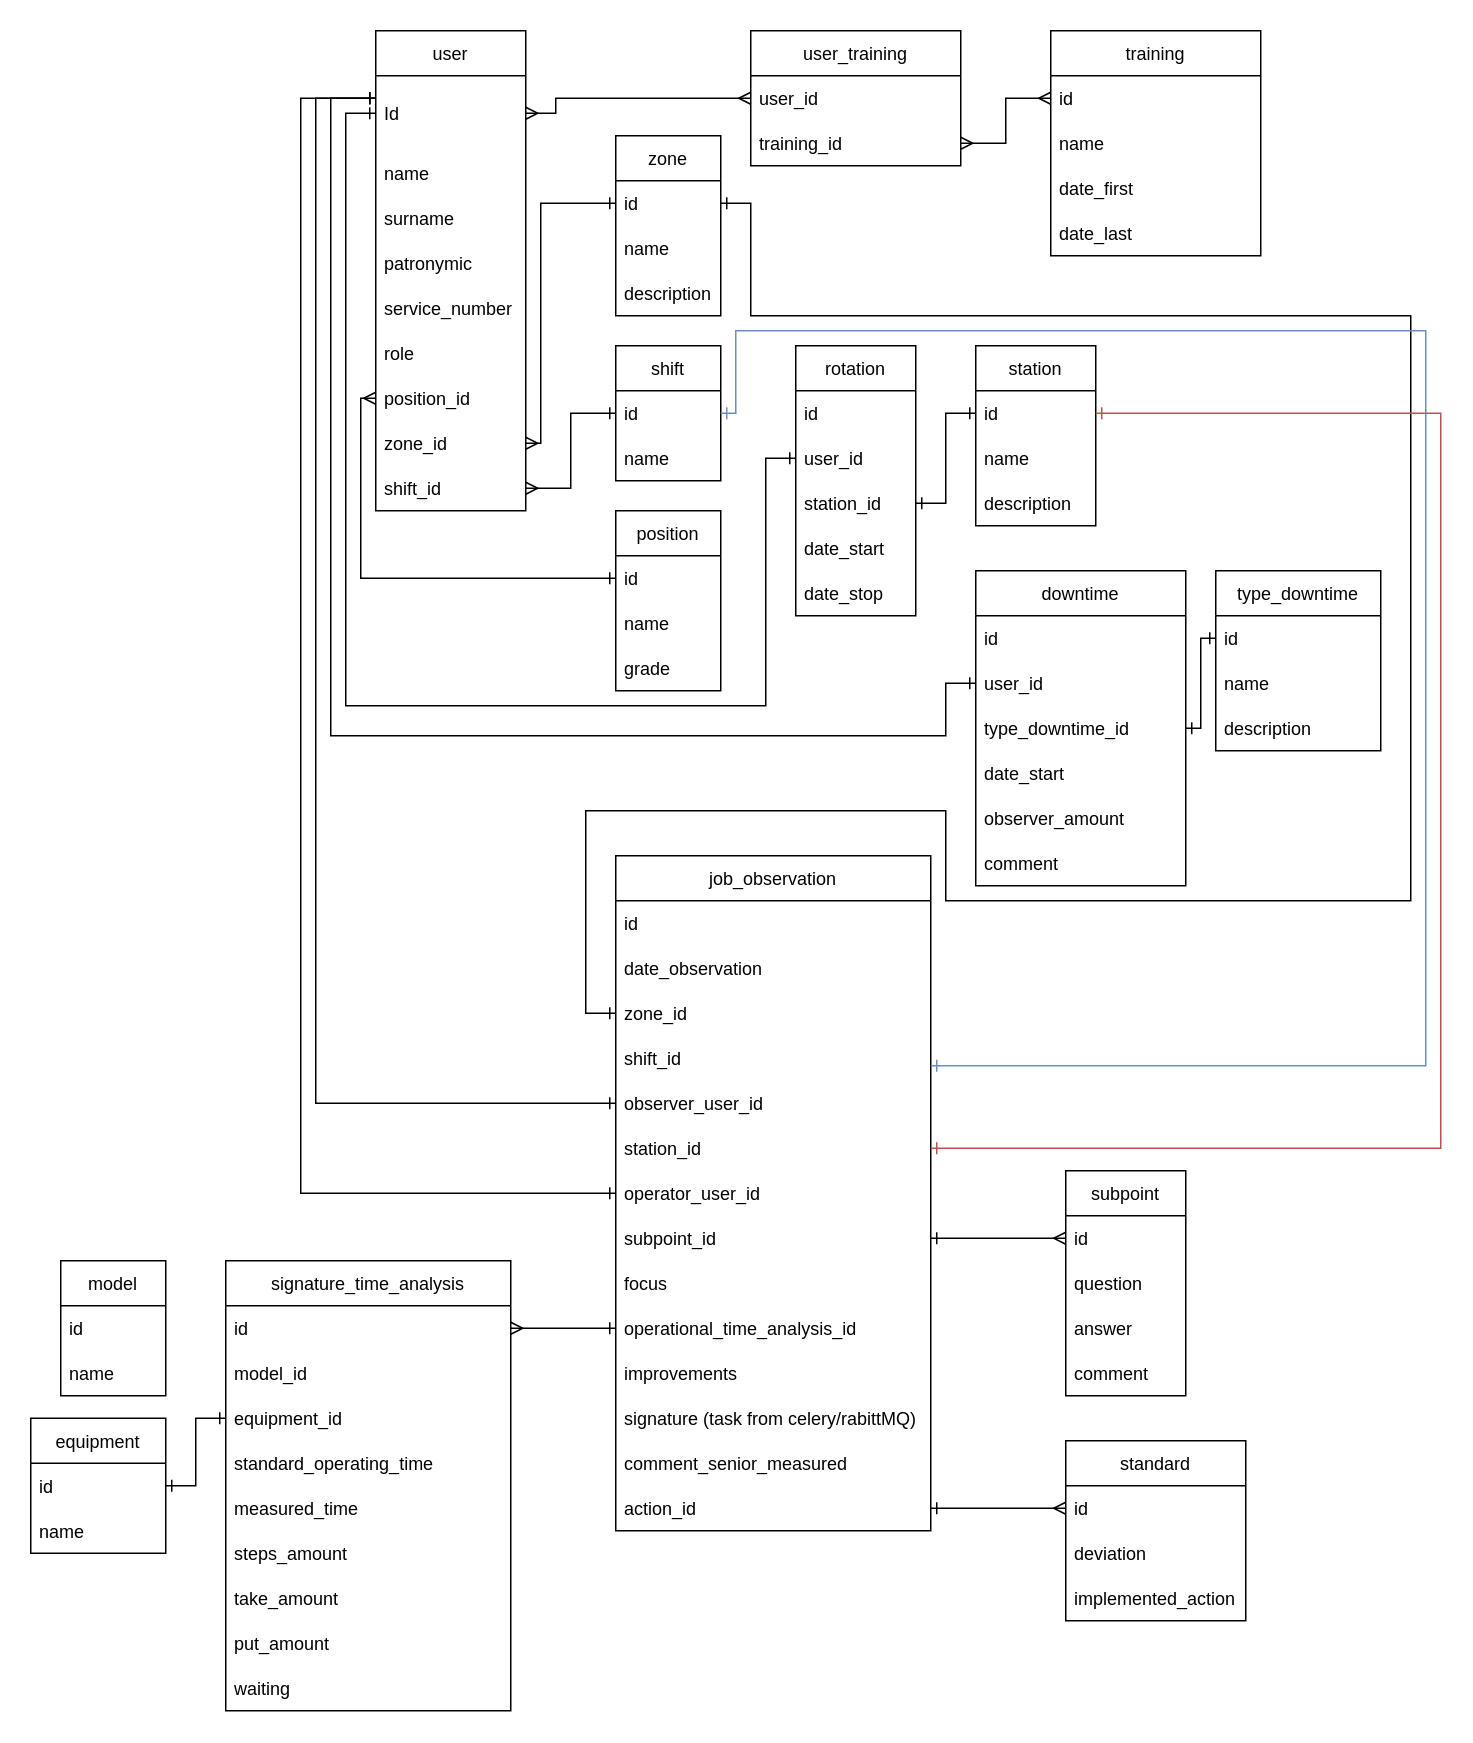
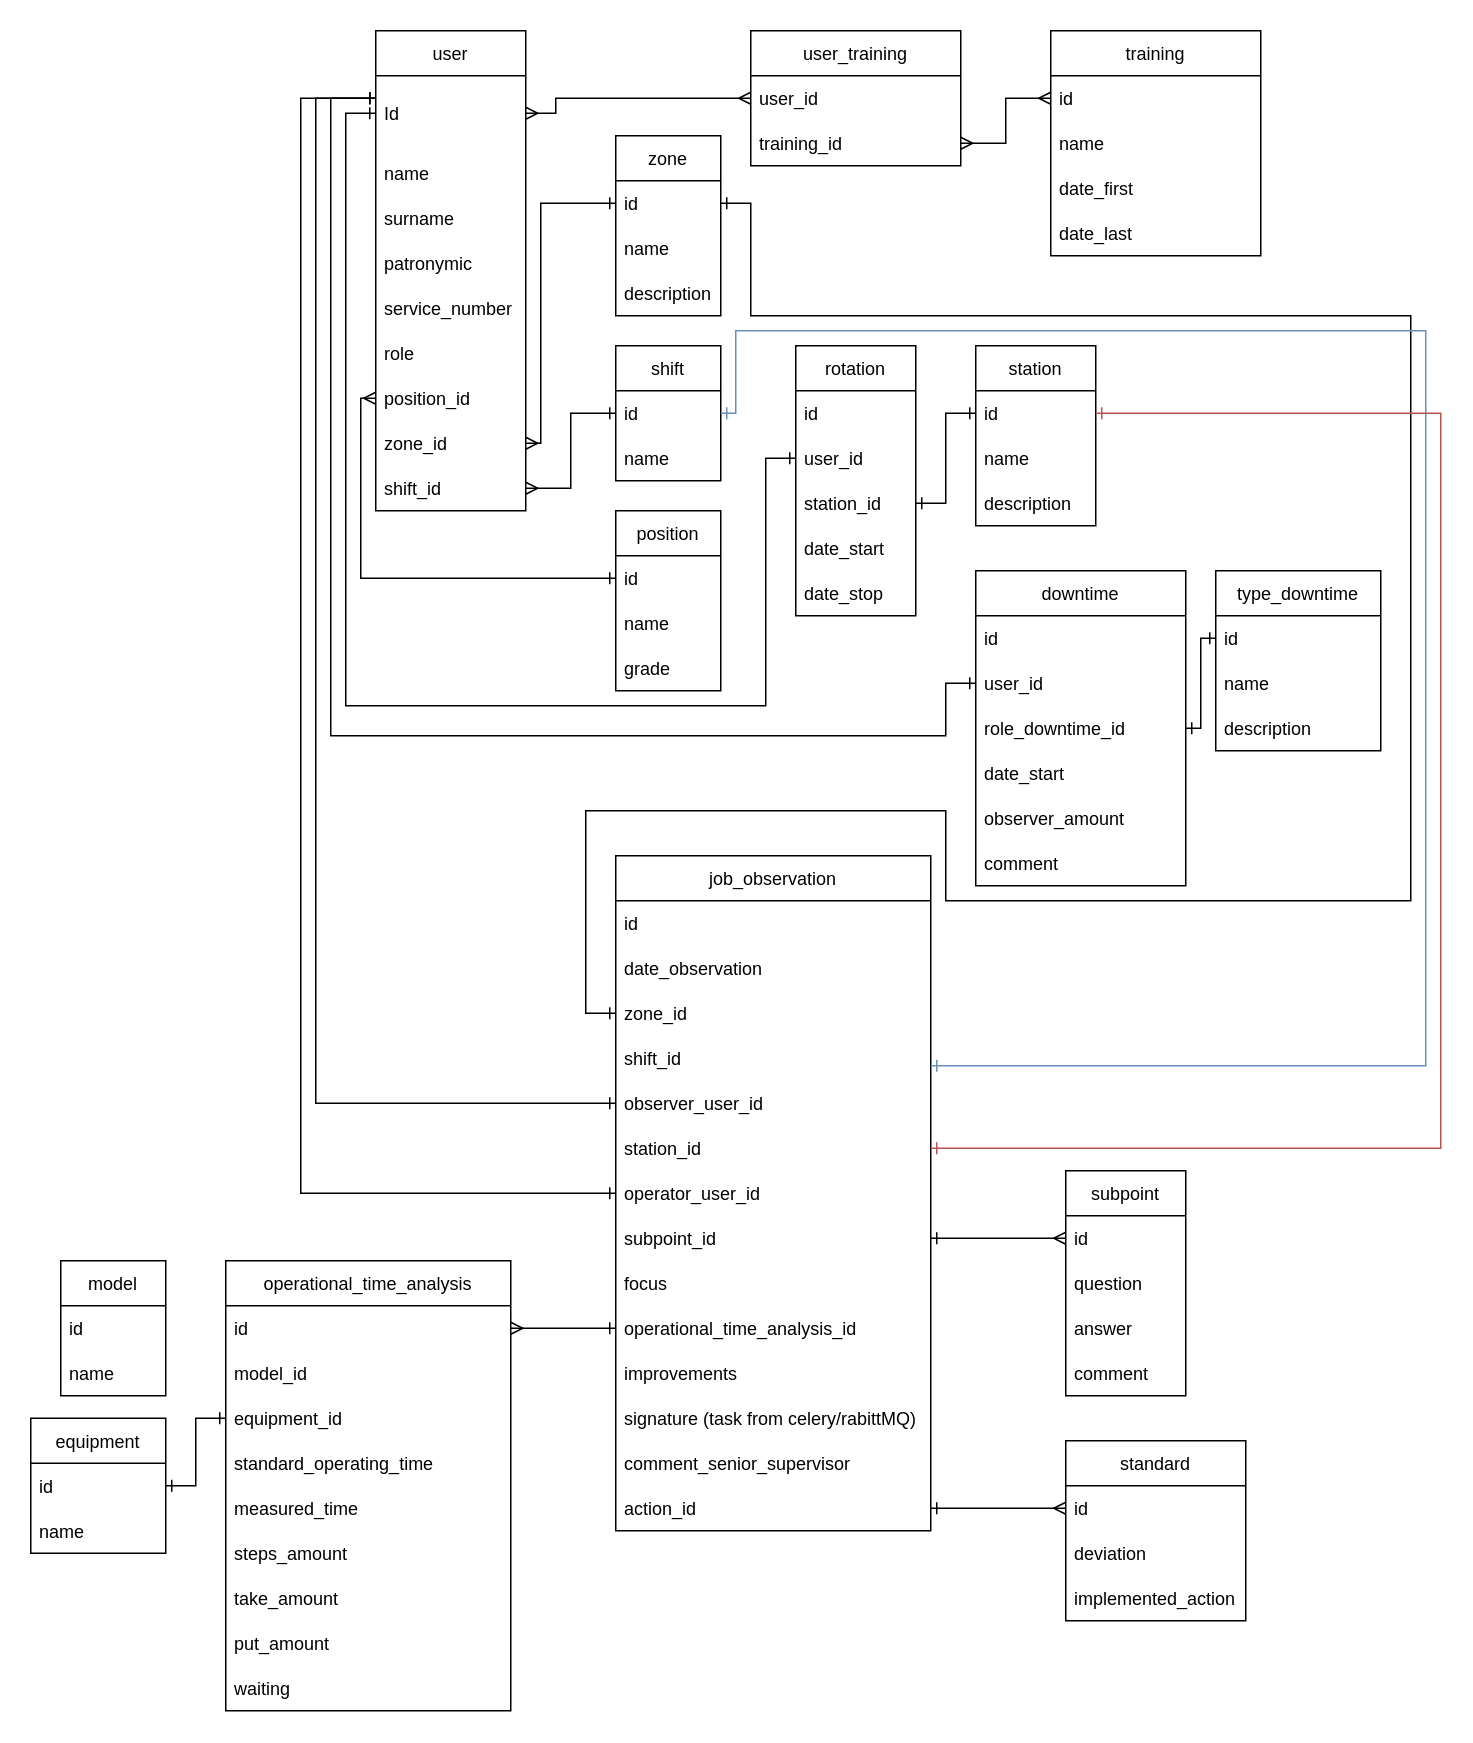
(1060, 729) -> (1058, 729)
(368, 1284) -> (368, 1284)
(738, 1464) -> (745, 1464)
